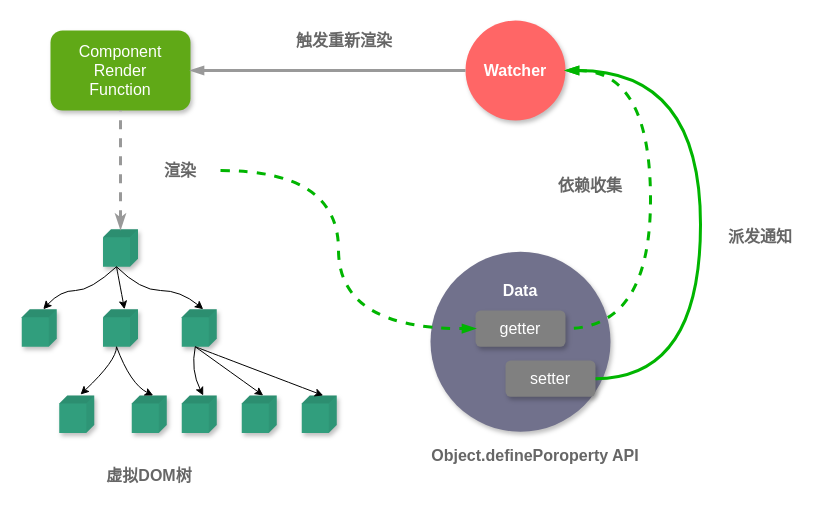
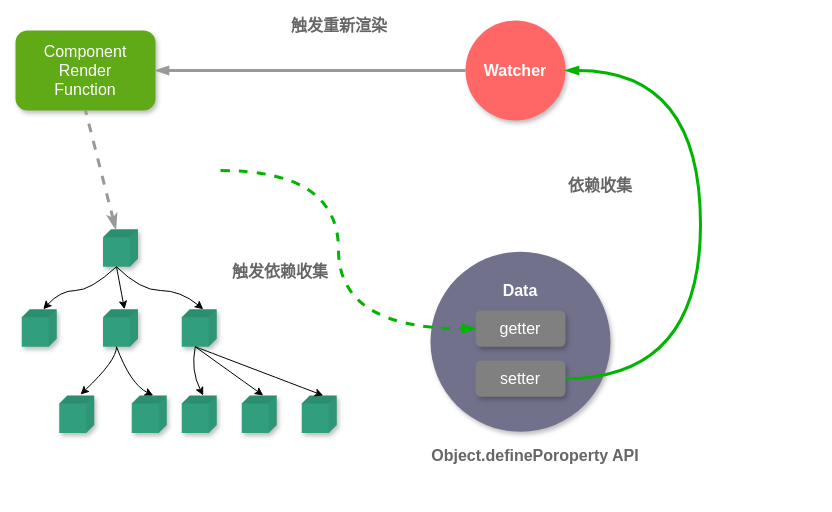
(345, 41) -> (340, 26)
(121, 71) -> (86, 71)
(181, 171) -> none
(591, 186) -> (601, 186)
(650, 211) -> none
(761, 237) -> none
none -> (281, 272)
(551, 379) -> (521, 379)
(149, 476) -> none
